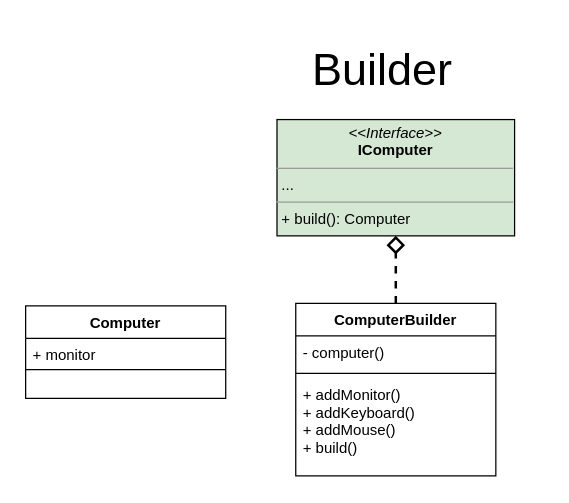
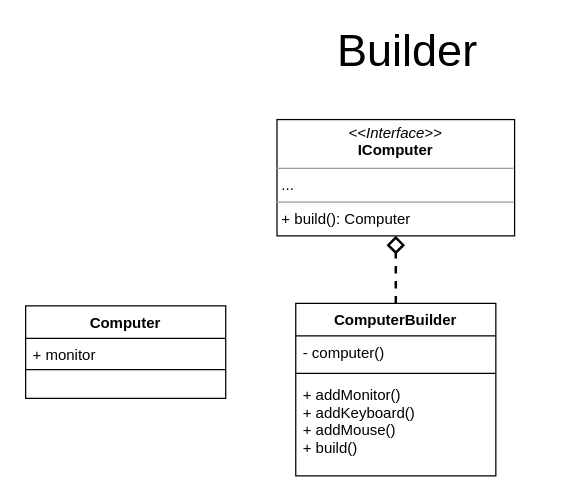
(383, 69) -> (408, 51)
(396, 178) -> (396, 178)
